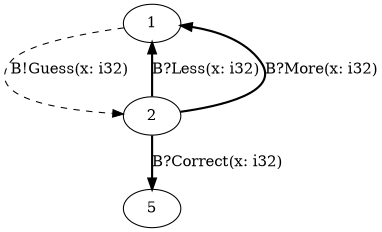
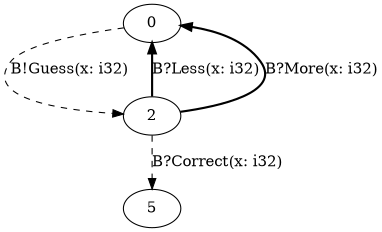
(152, 23) -> (152, 23)
(152, 157) -> (152, 157)
